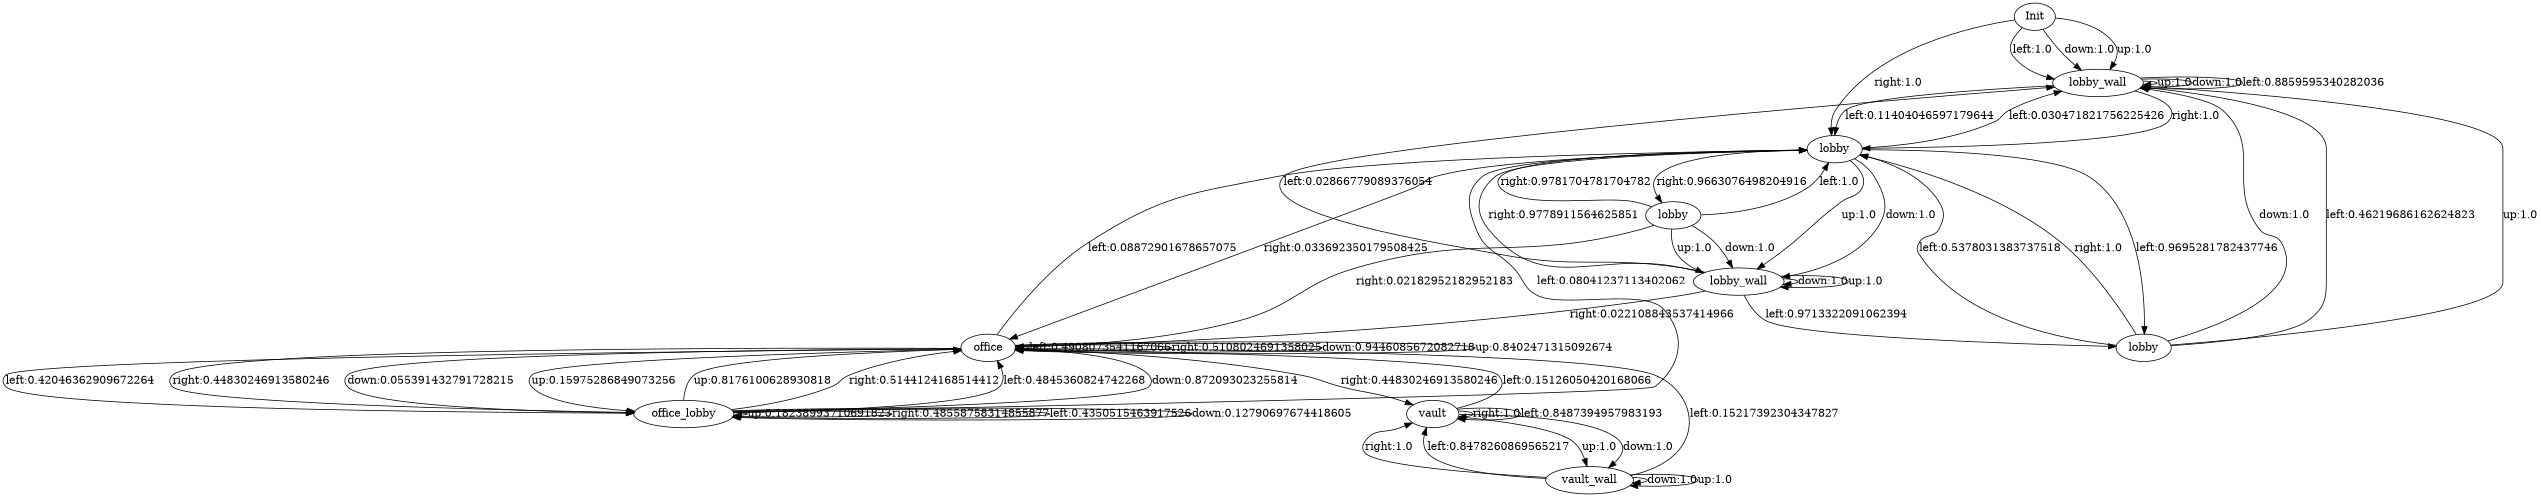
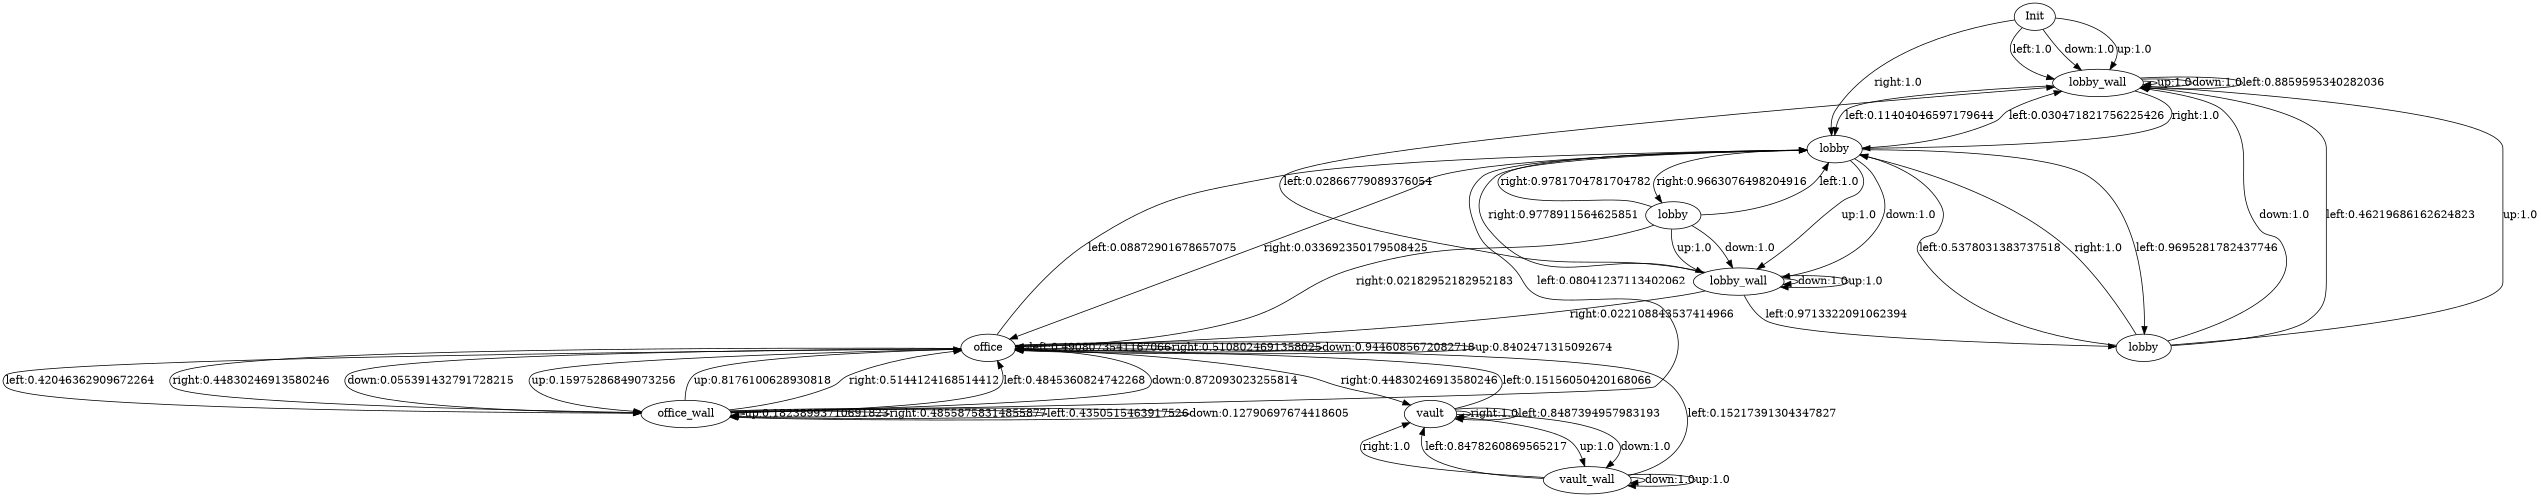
(1577, 381) -> (1577, 381)
(684, 414) -> (686, 414)
(1765, 414) -> (1762, 414)
